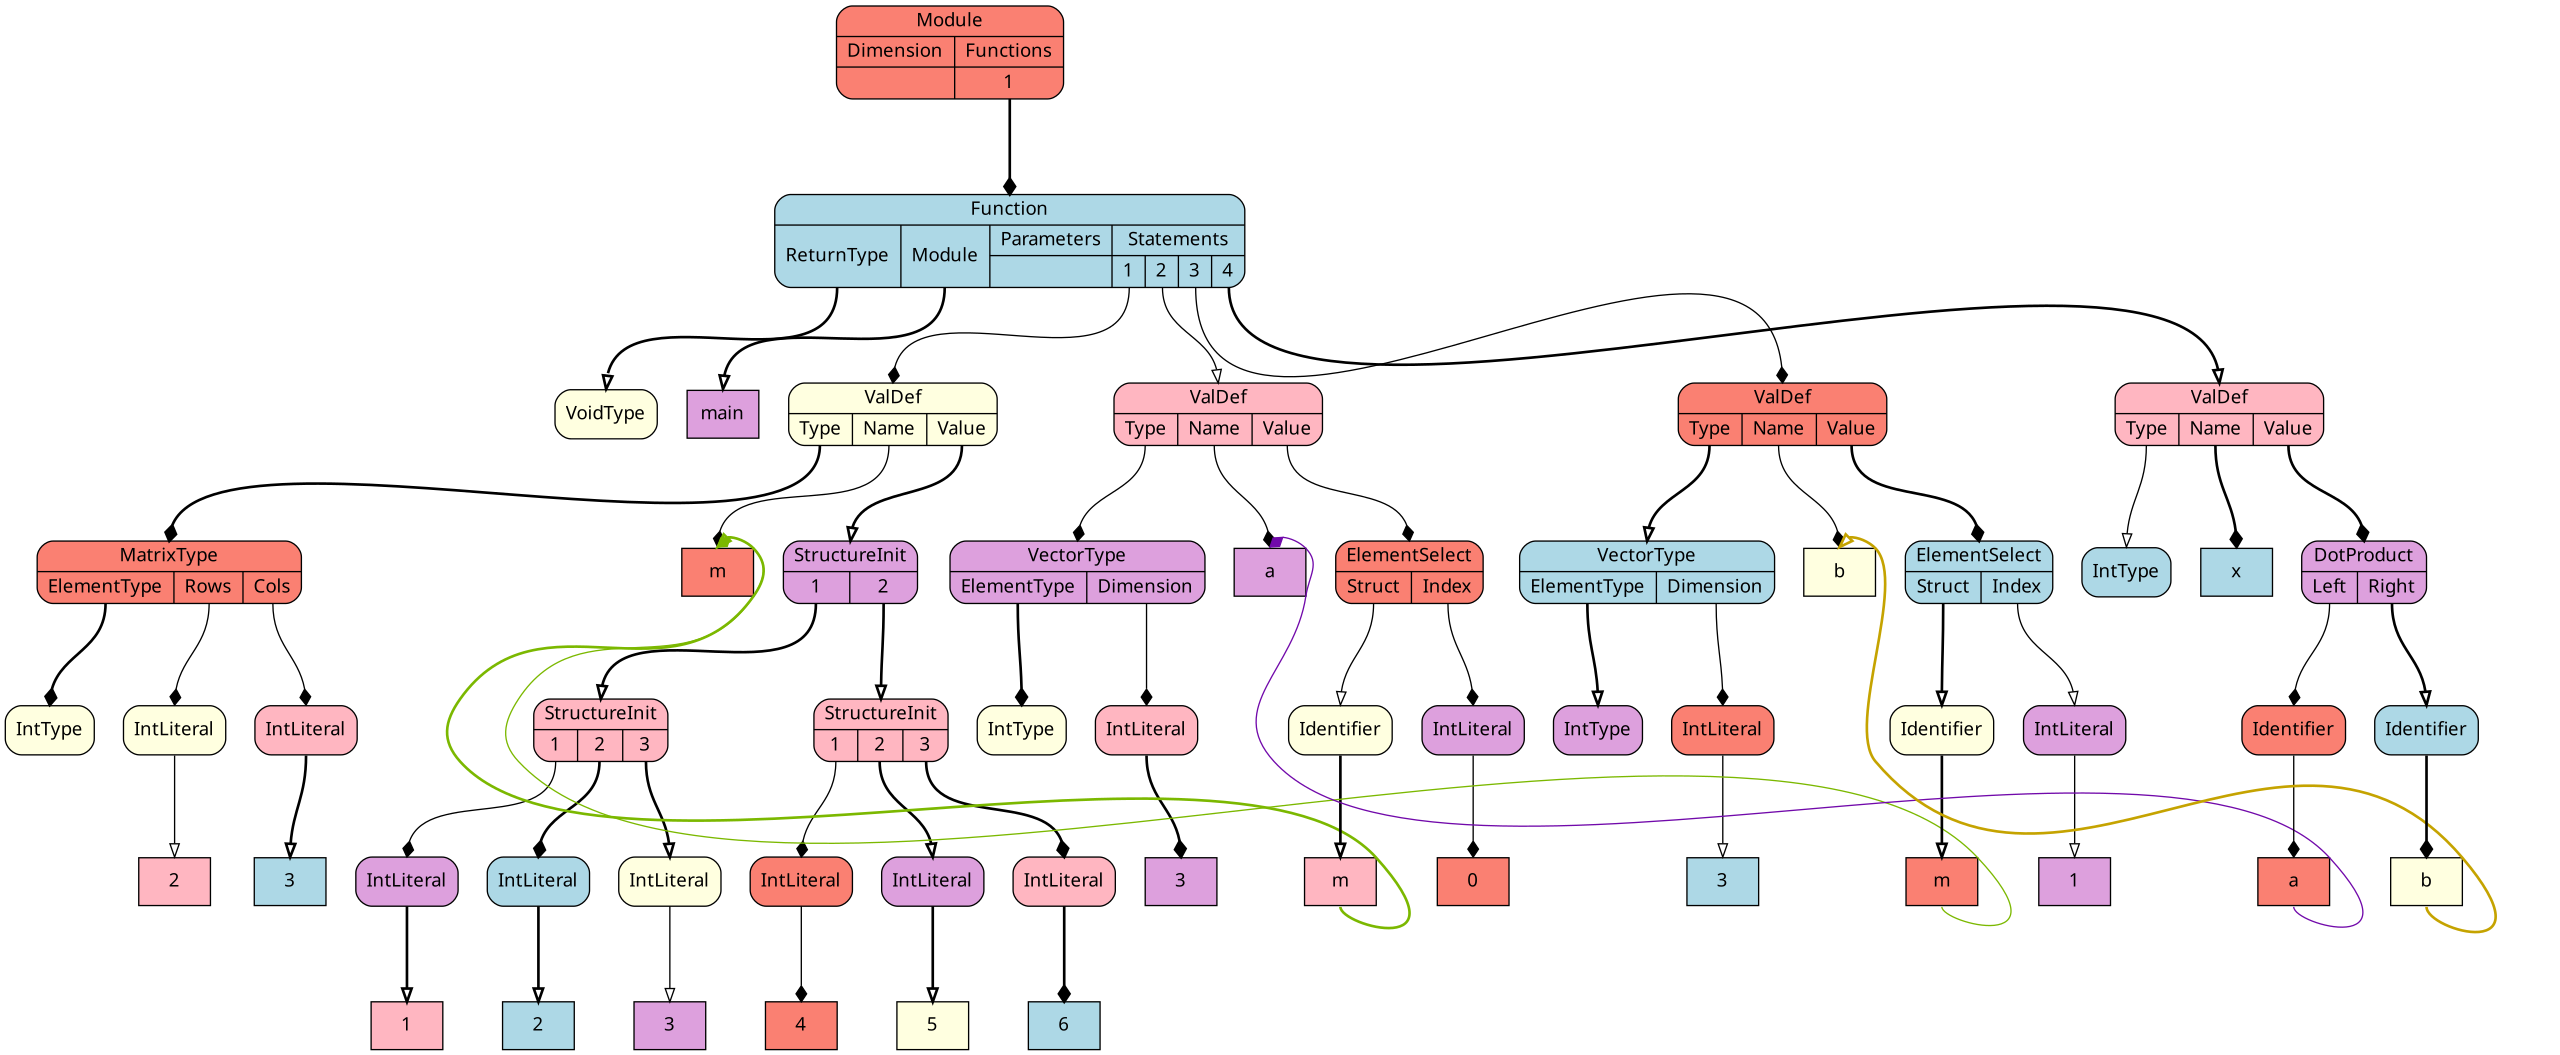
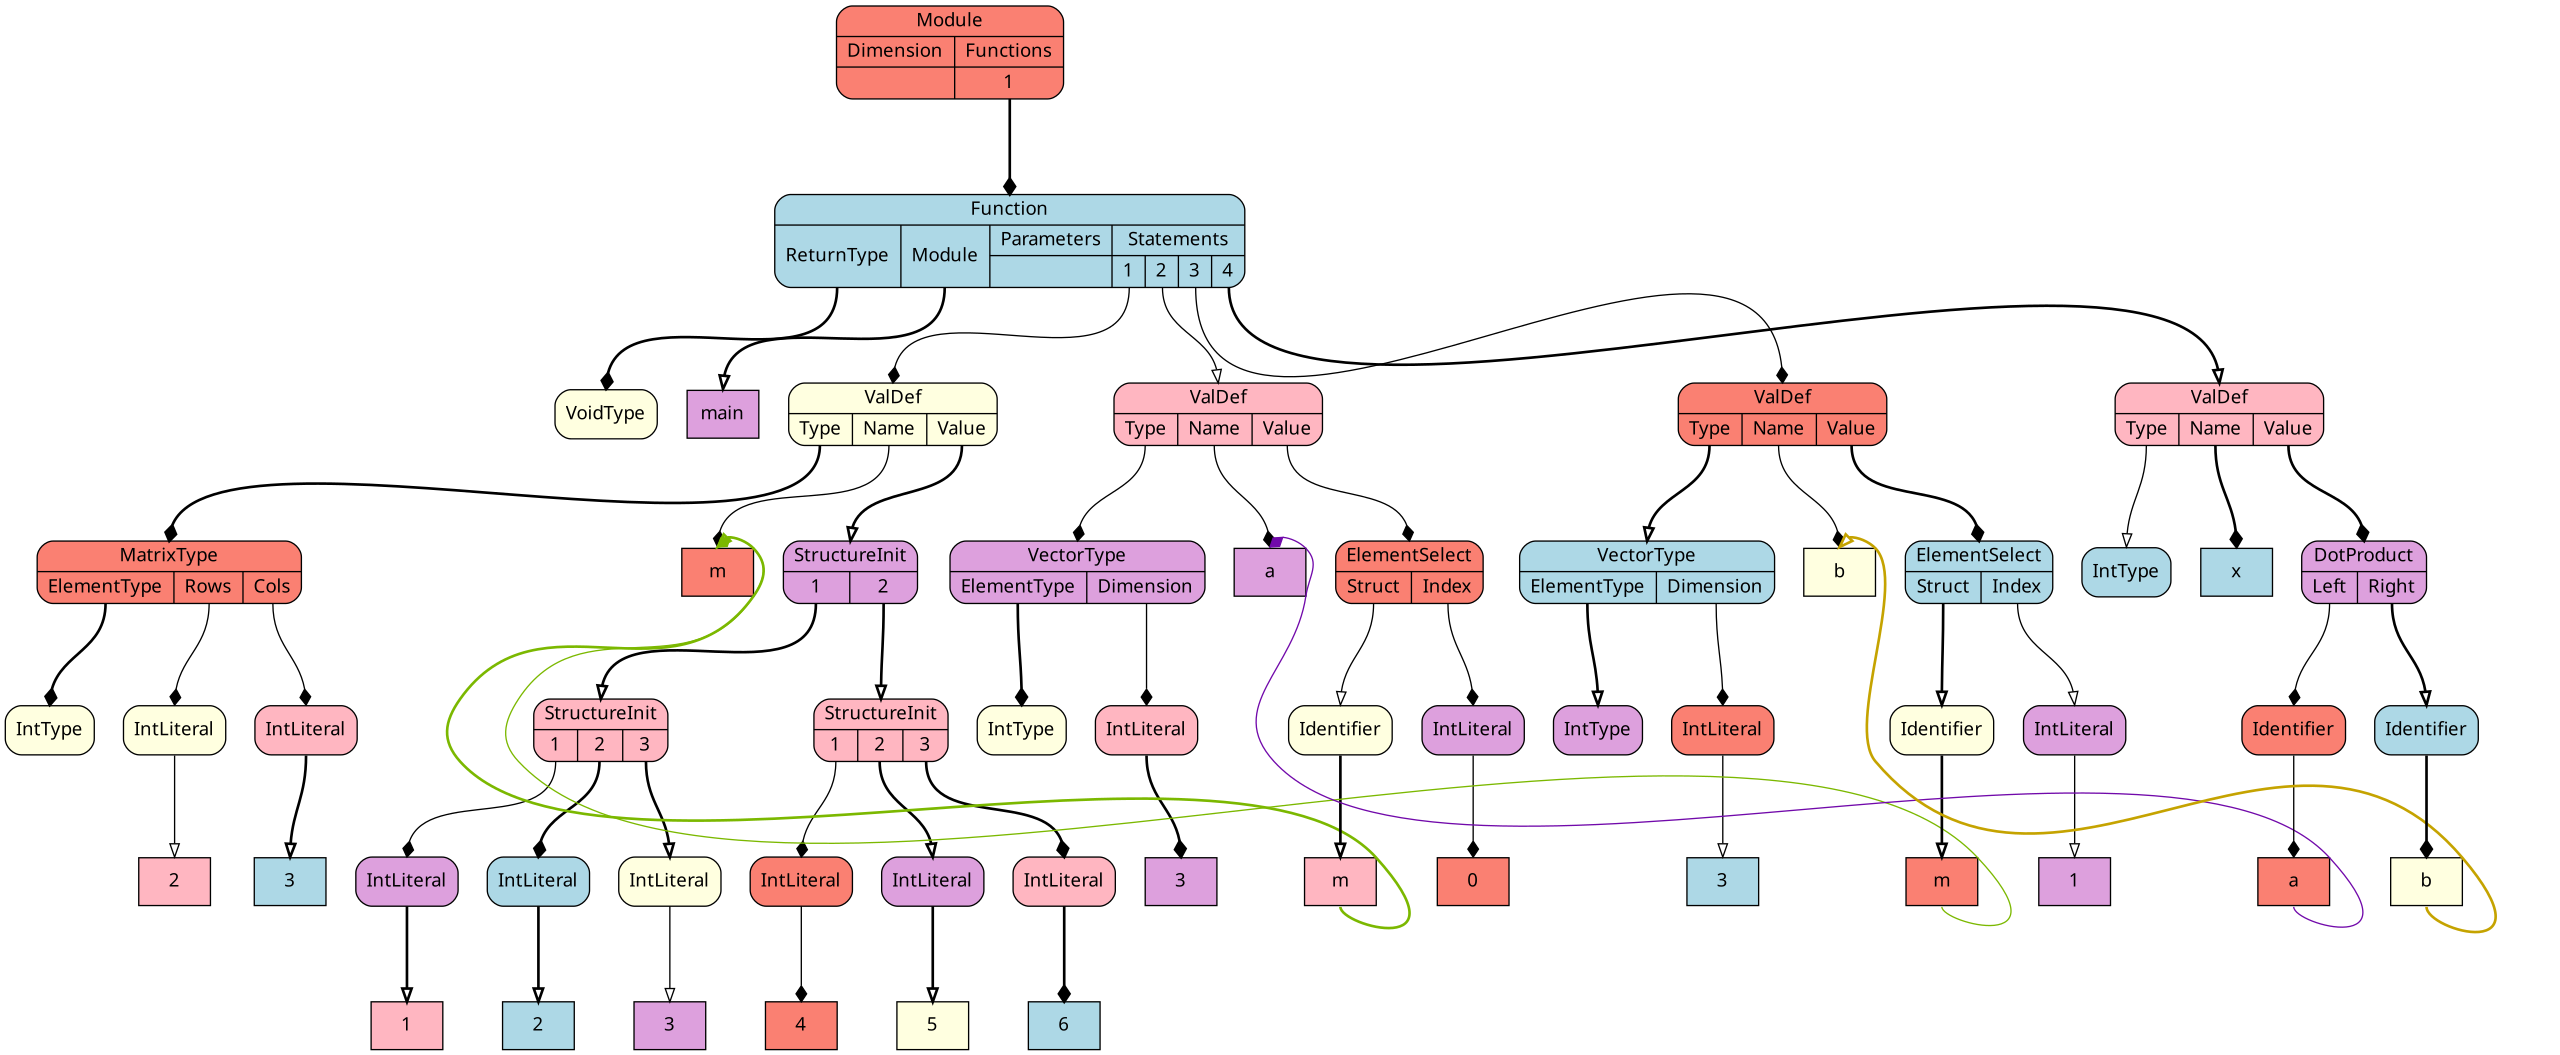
(730, 339) -> (730, 339)
